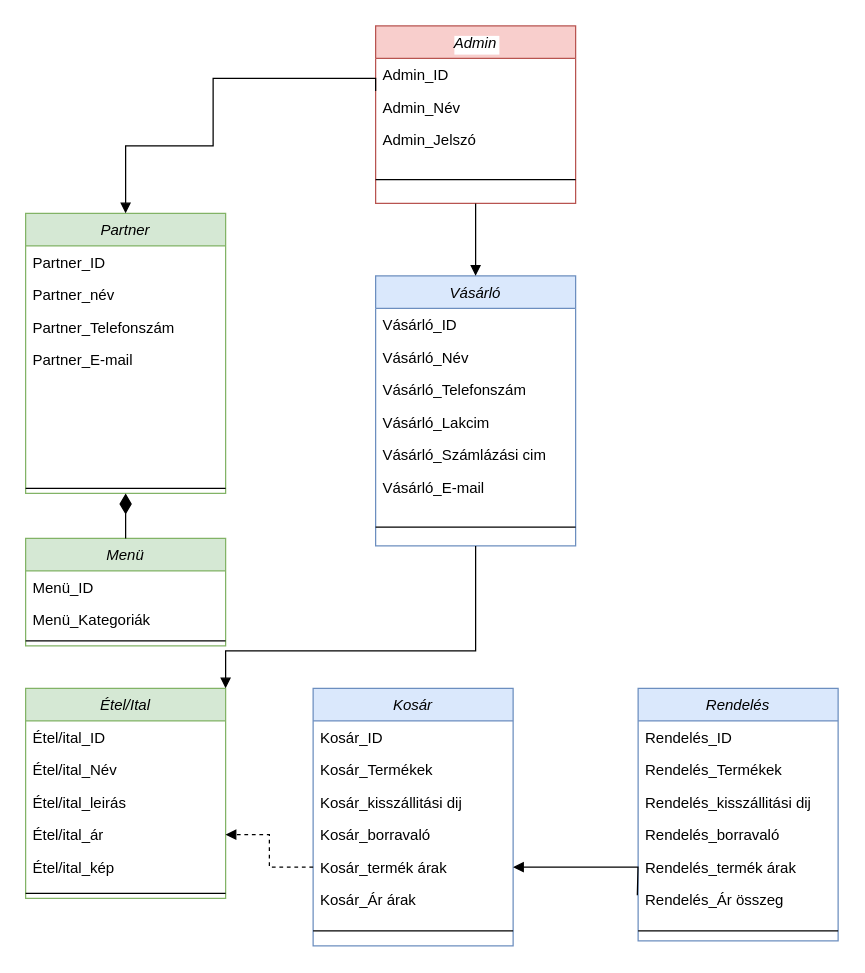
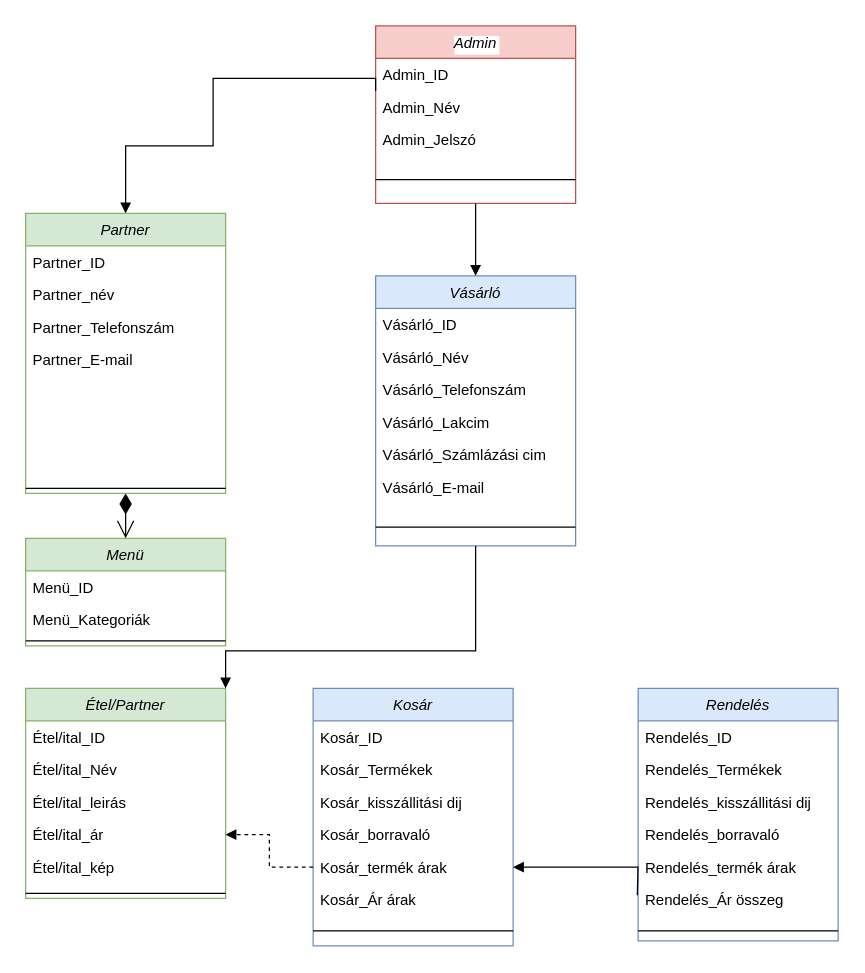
(126, 532) -> (126, 531)
(125, 705) -> (125, 705)
